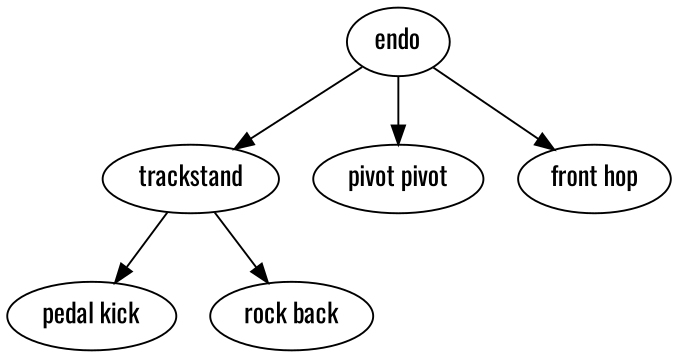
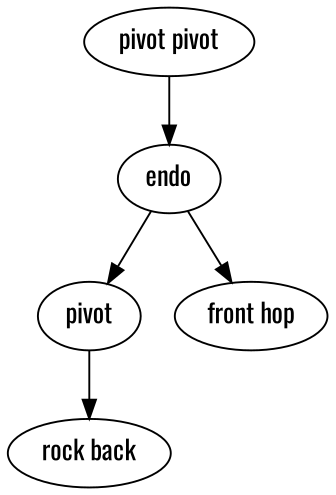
(398, 101) -> (169, 101)
(191, 179) -> (89, 316)
(92, 316) -> none
